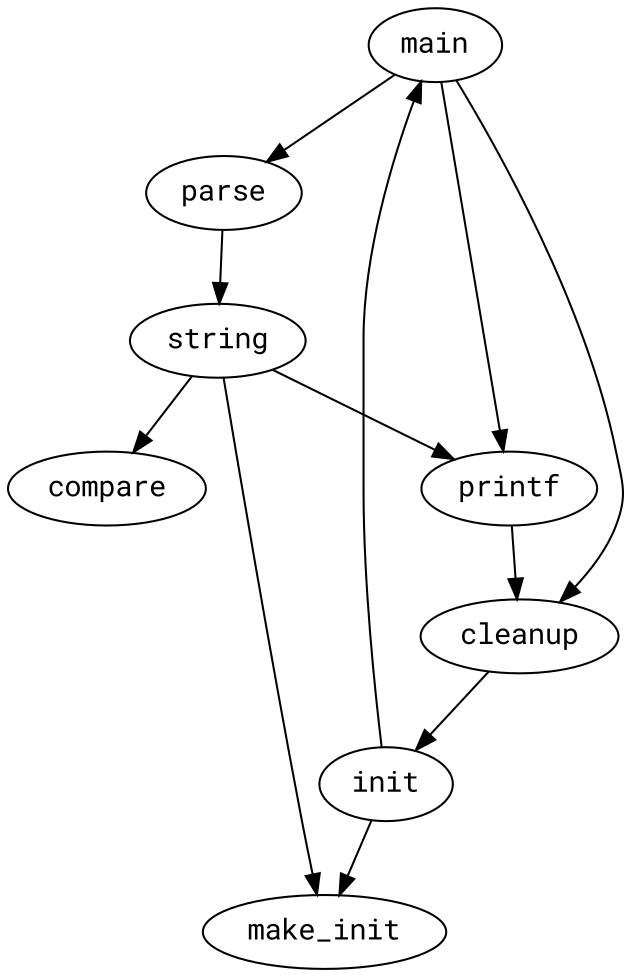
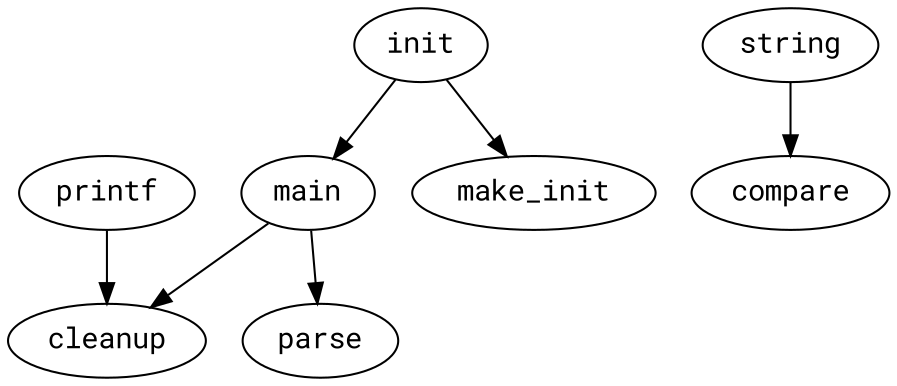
(221, 257) -> none
(471, 257) -> none
(350, 408) -> none
(266, 626) -> none
(459, 703) -> none
